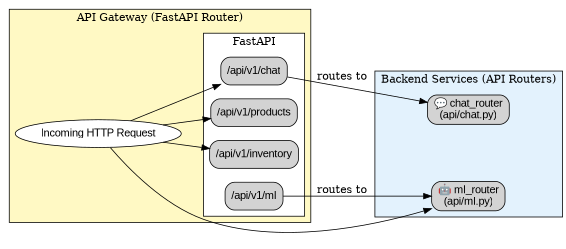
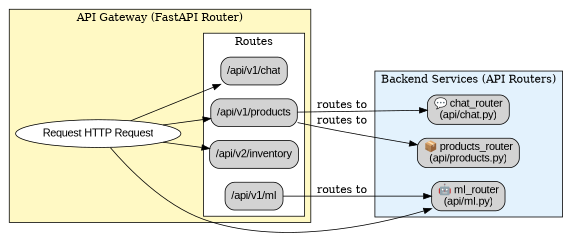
(254, 42) -> (254, 42)
(353, 89) -> (358, 111)
(98, 134) -> (98, 134)
none -> (468, 153)
(254, 154) -> (254, 154)
